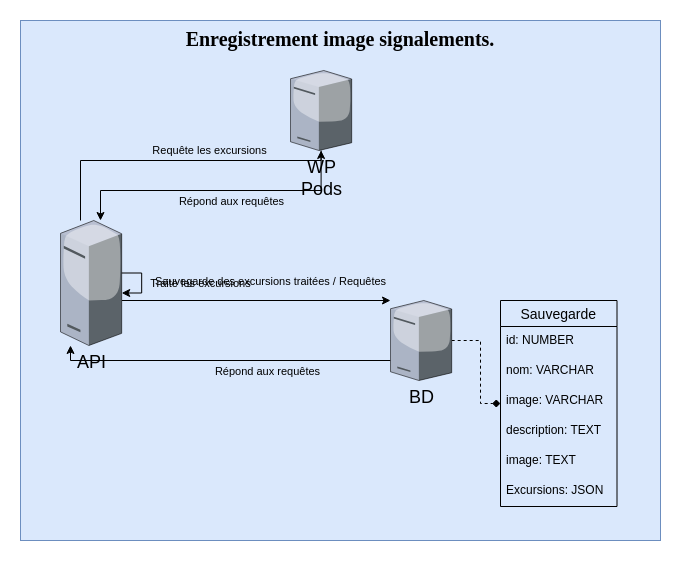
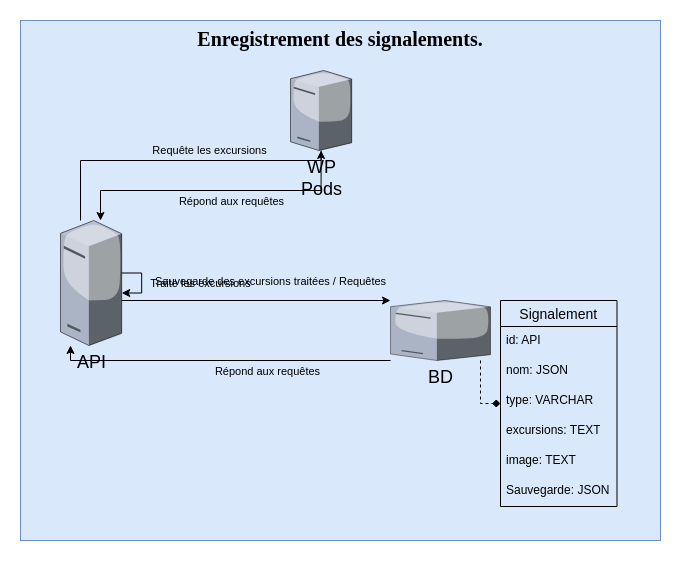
(341, 35) -> (341, 35)
(558, 314) -> (558, 314)
(421, 341) -> (441, 331)
(535, 341) -> (525, 341)
(544, 371) -> (534, 371)
(549, 401) -> (547, 401)
(557, 431) -> (556, 431)
(556, 491) -> (557, 491)
